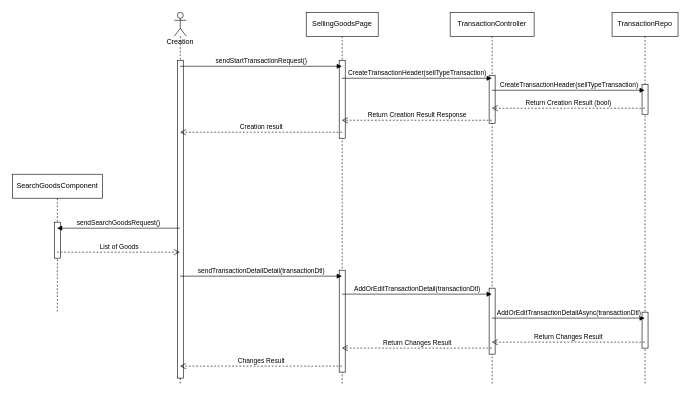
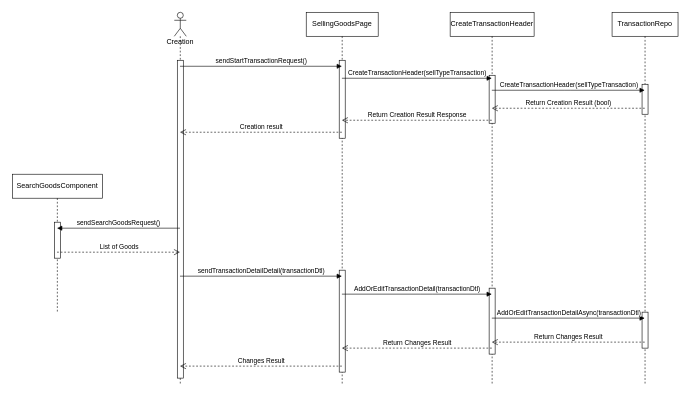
(492, 24) -> (492, 24)
